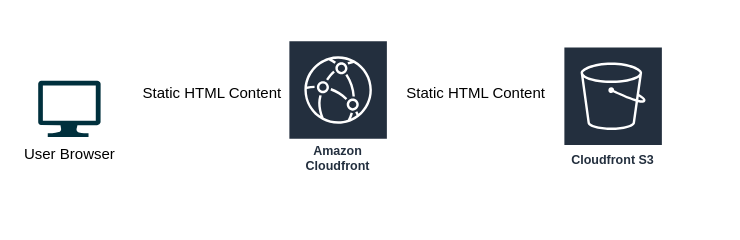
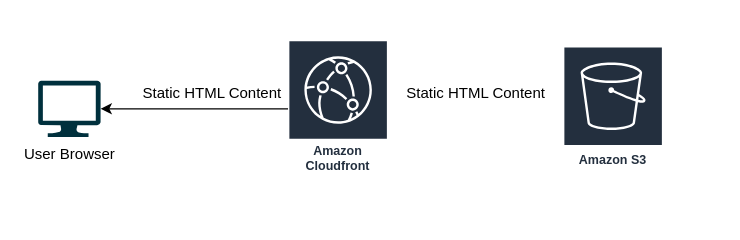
none -> (199, 109)
(613, 159) -> (613, 159)
